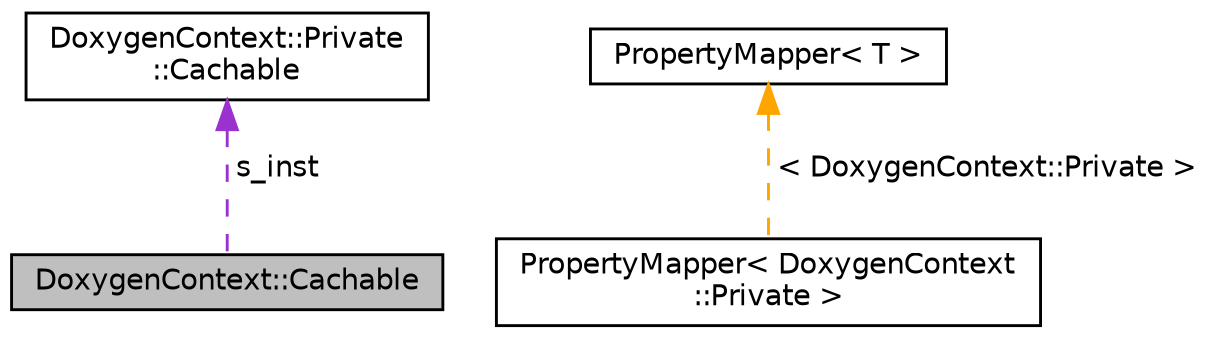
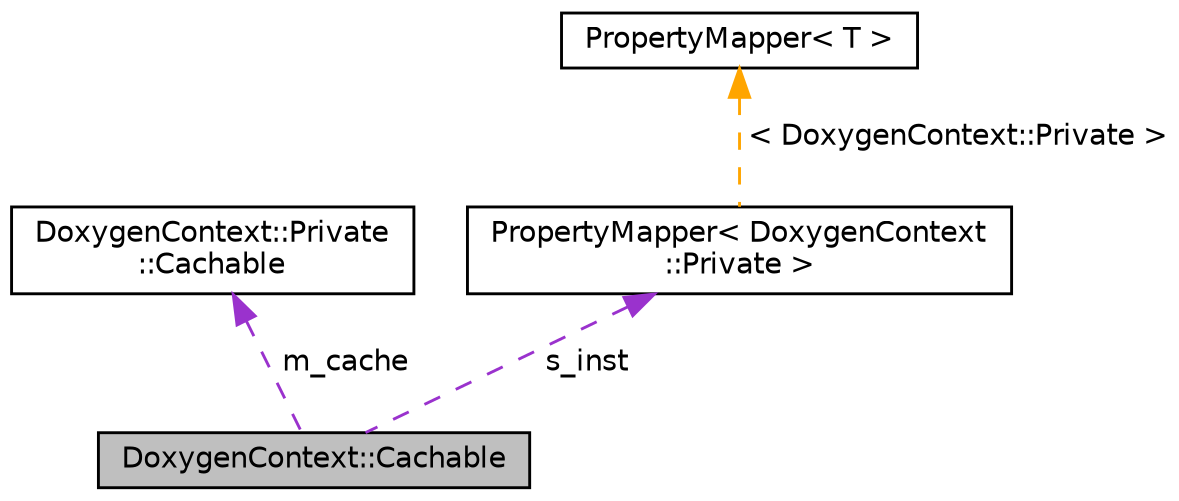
(274, 169) -> (342, 363)
none -> (497, 370)
